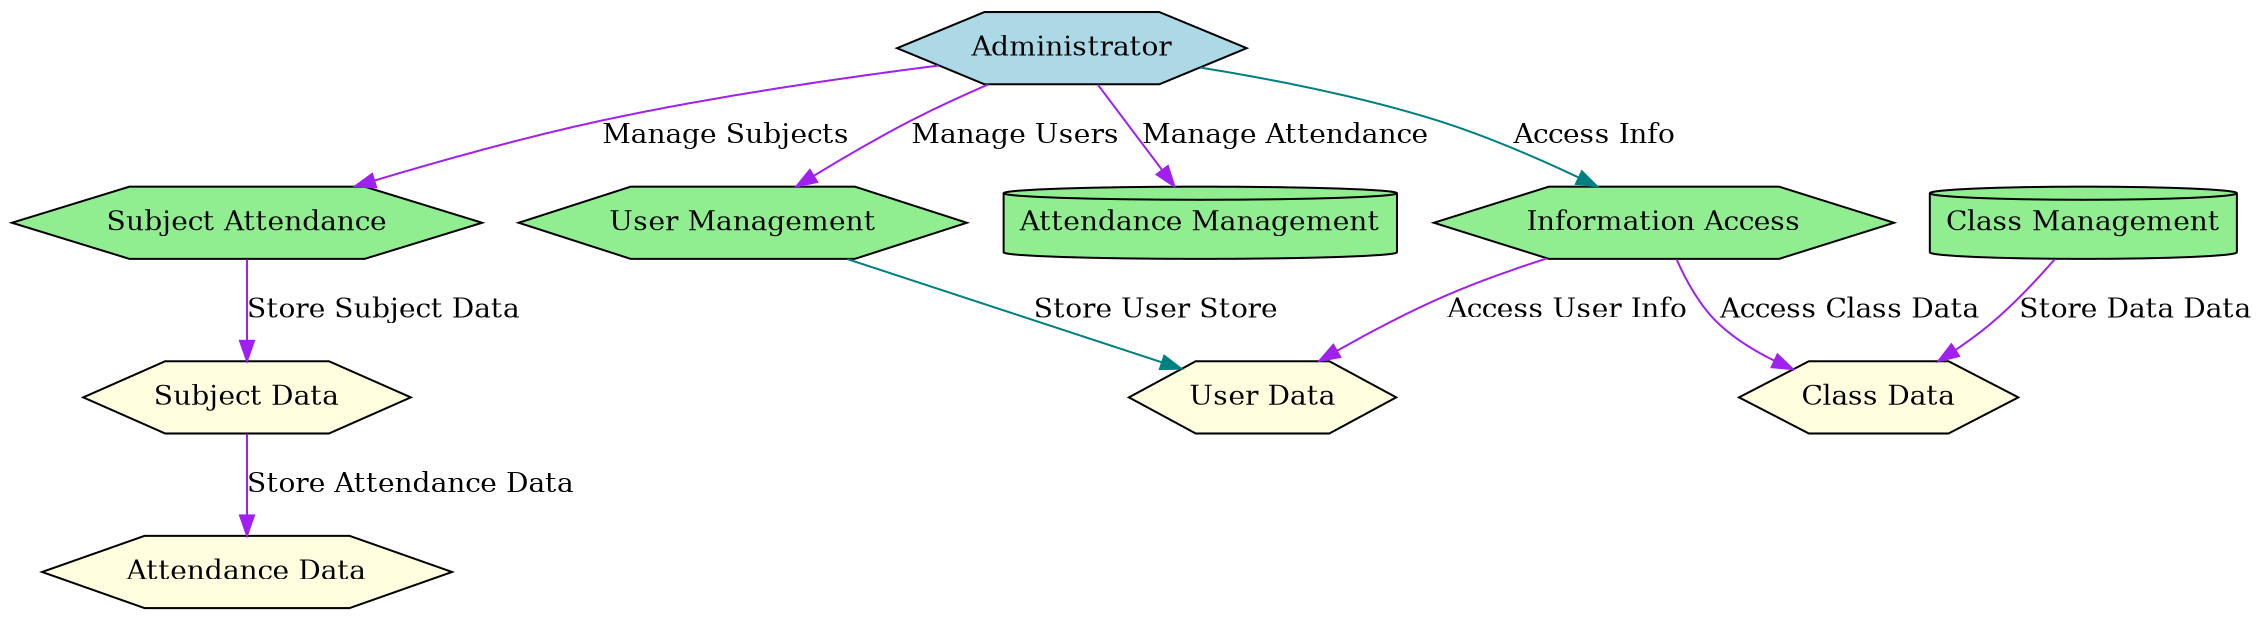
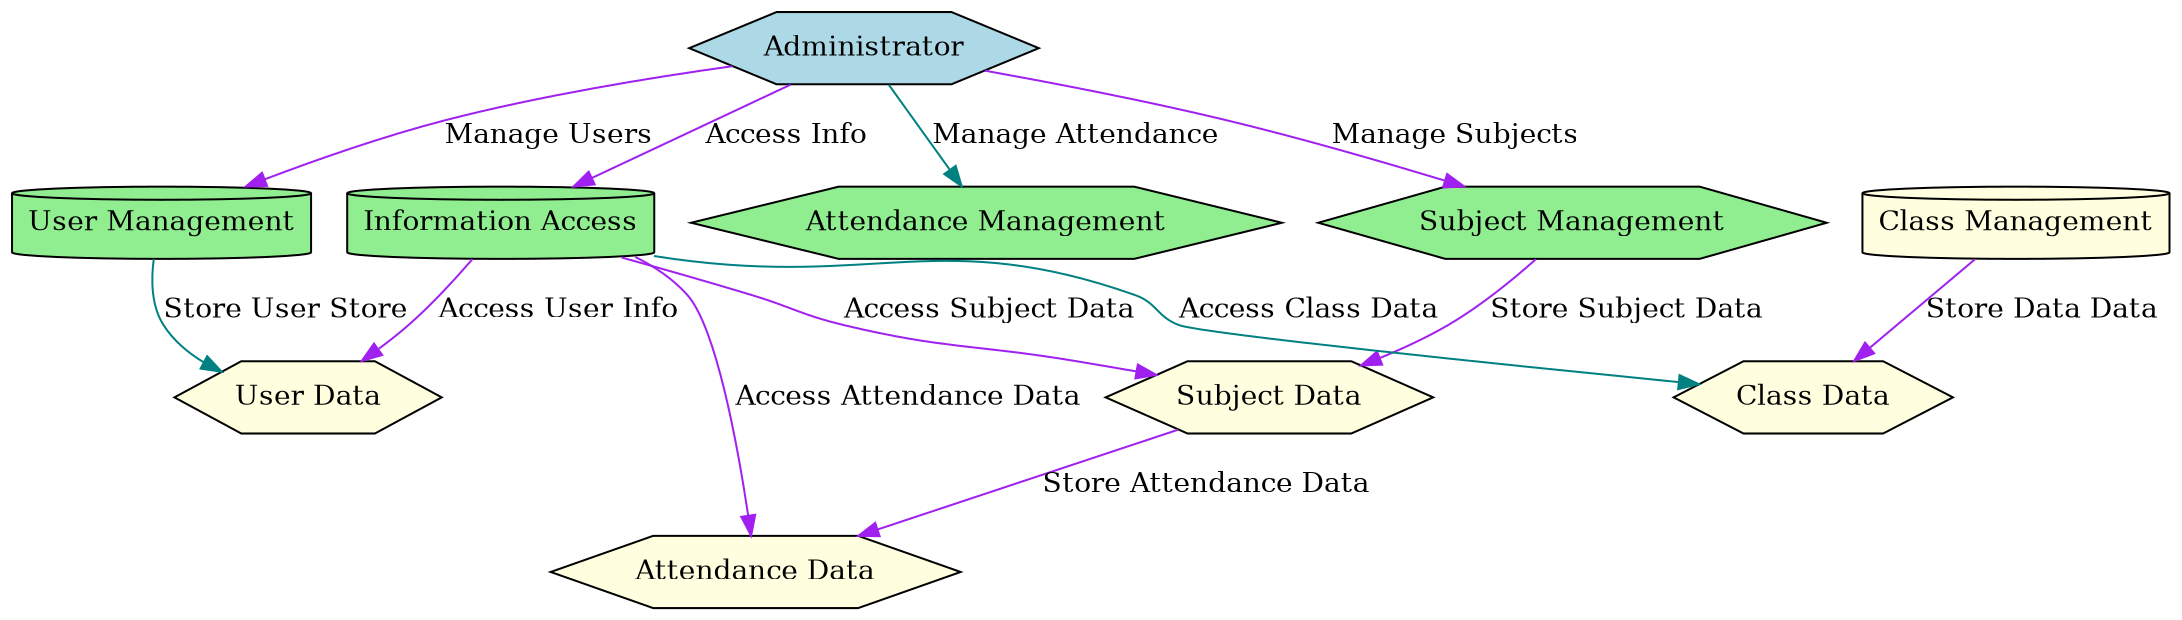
(1394, 108) -> (691, 131)
(1130, 127) -> (919, 127)
(247, 223) -> (1572, 223)
(743, 223) -> (162, 223)
(1200, 223) -> (986, 223)
(1664, 223) -> (501, 223)
(2083, 223) -> (2016, 223)
(1715, 320) -> (1163, 316)
none -> (875, 332)
none -> (719, 371)
